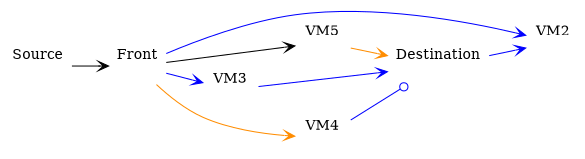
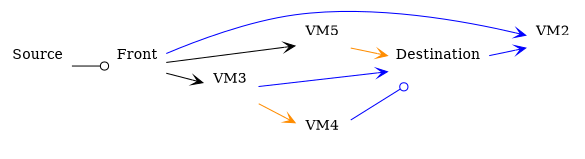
(86, 66) -> (86, 66)
(179, 77) -> (179, 77)
(215, 122) -> (272, 111)
